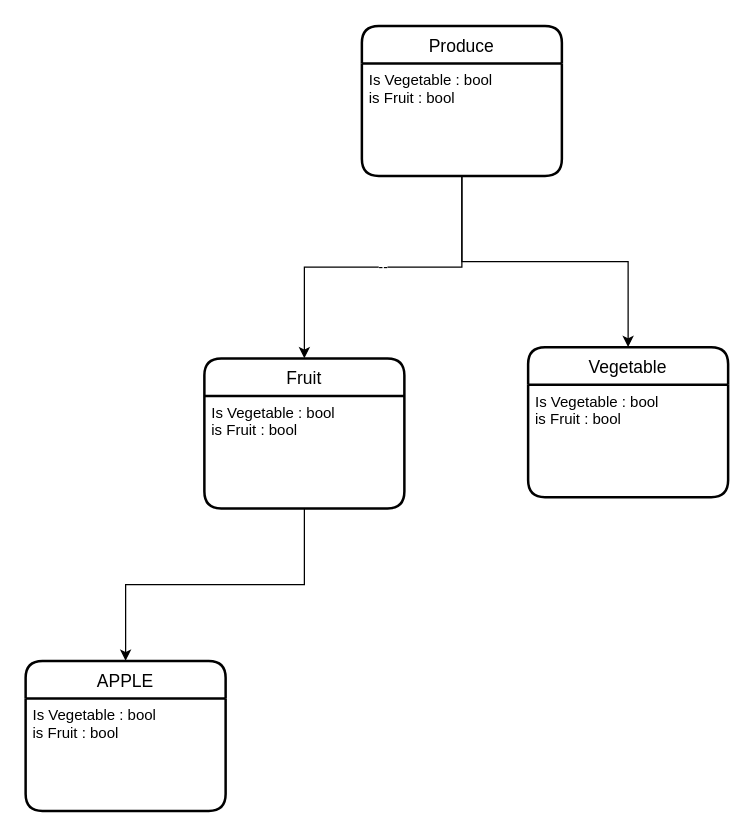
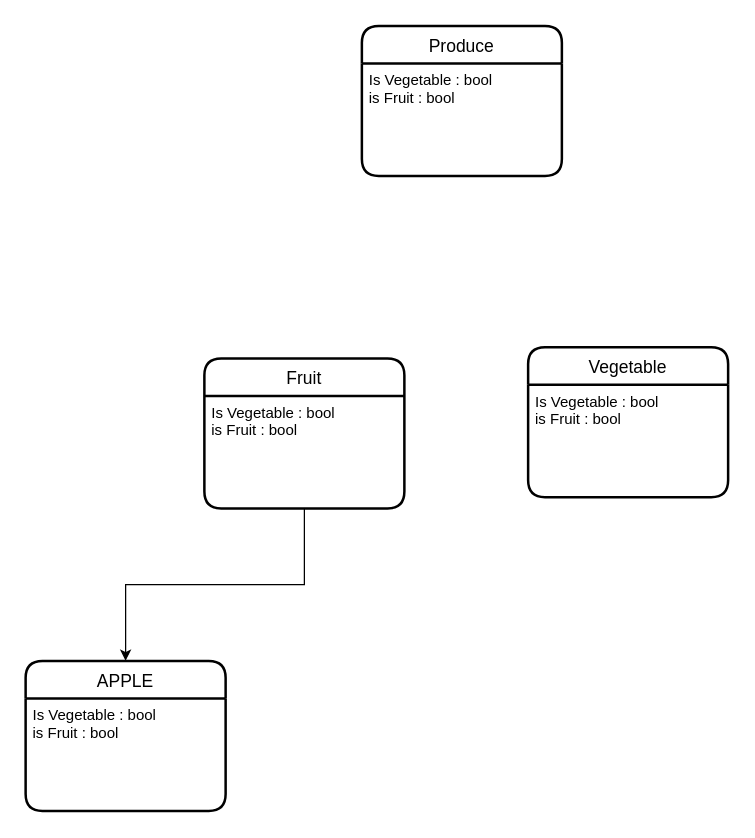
(584, 261) -> none
(343, 267) -> none
